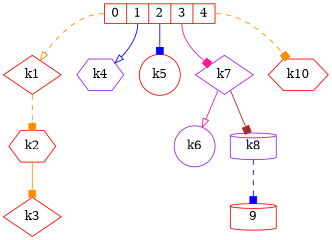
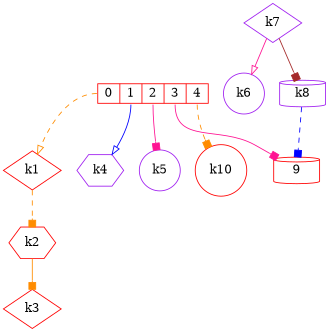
(160, 35) -> (154, 123)
(189, 44) -> (216, 134)
(160, 75) -> (160, 170)
(298, 75) -> (221, 170)
